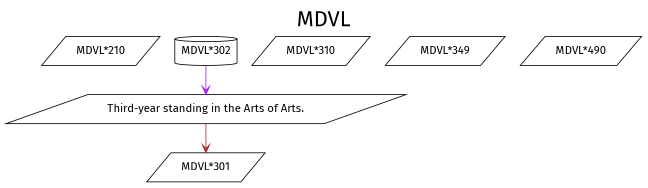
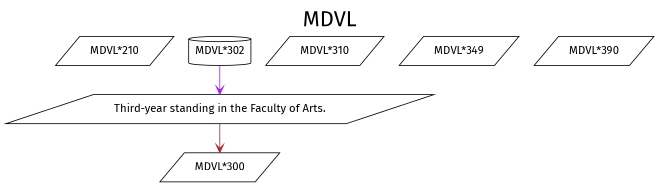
(581, 51) -> (594, 51)
(206, 109) -> (220, 109)
(206, 167) -> (220, 167)
